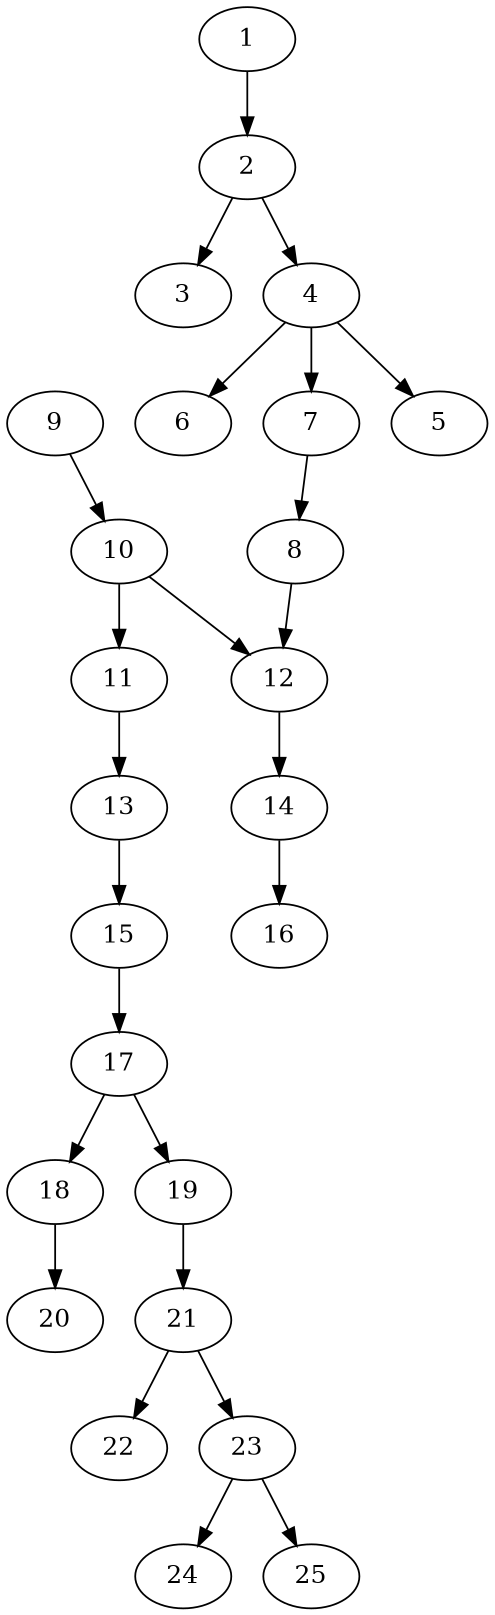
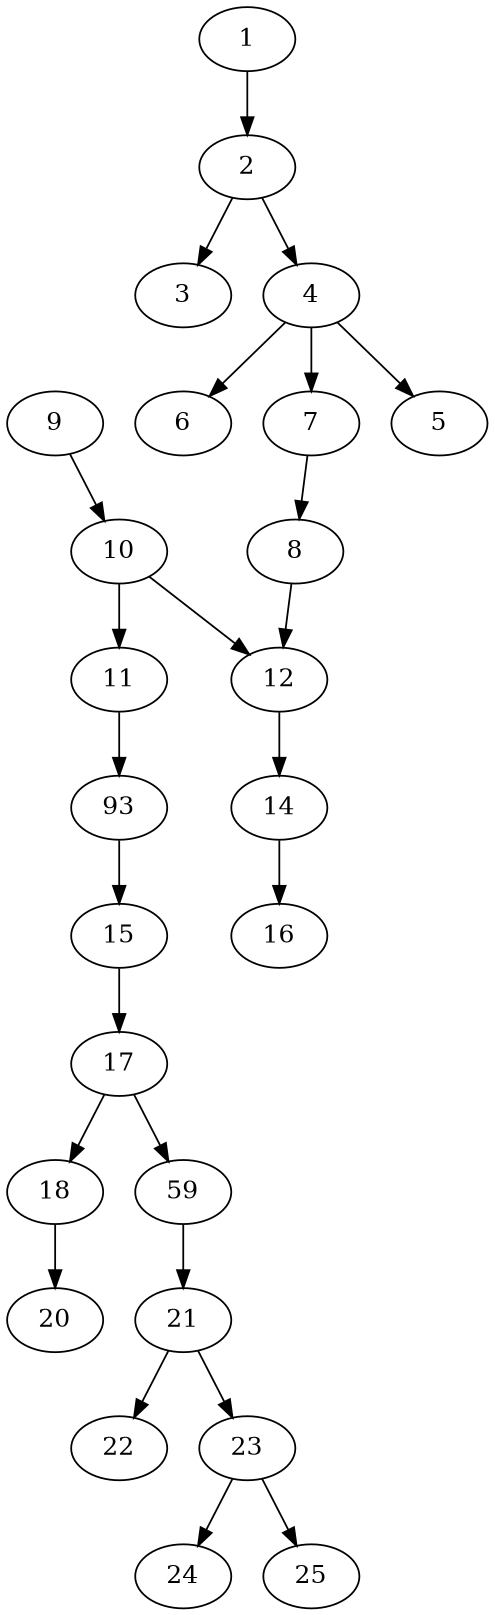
(119, 808) -> (119, 808)
(183, 1192) -> (183, 1192)
